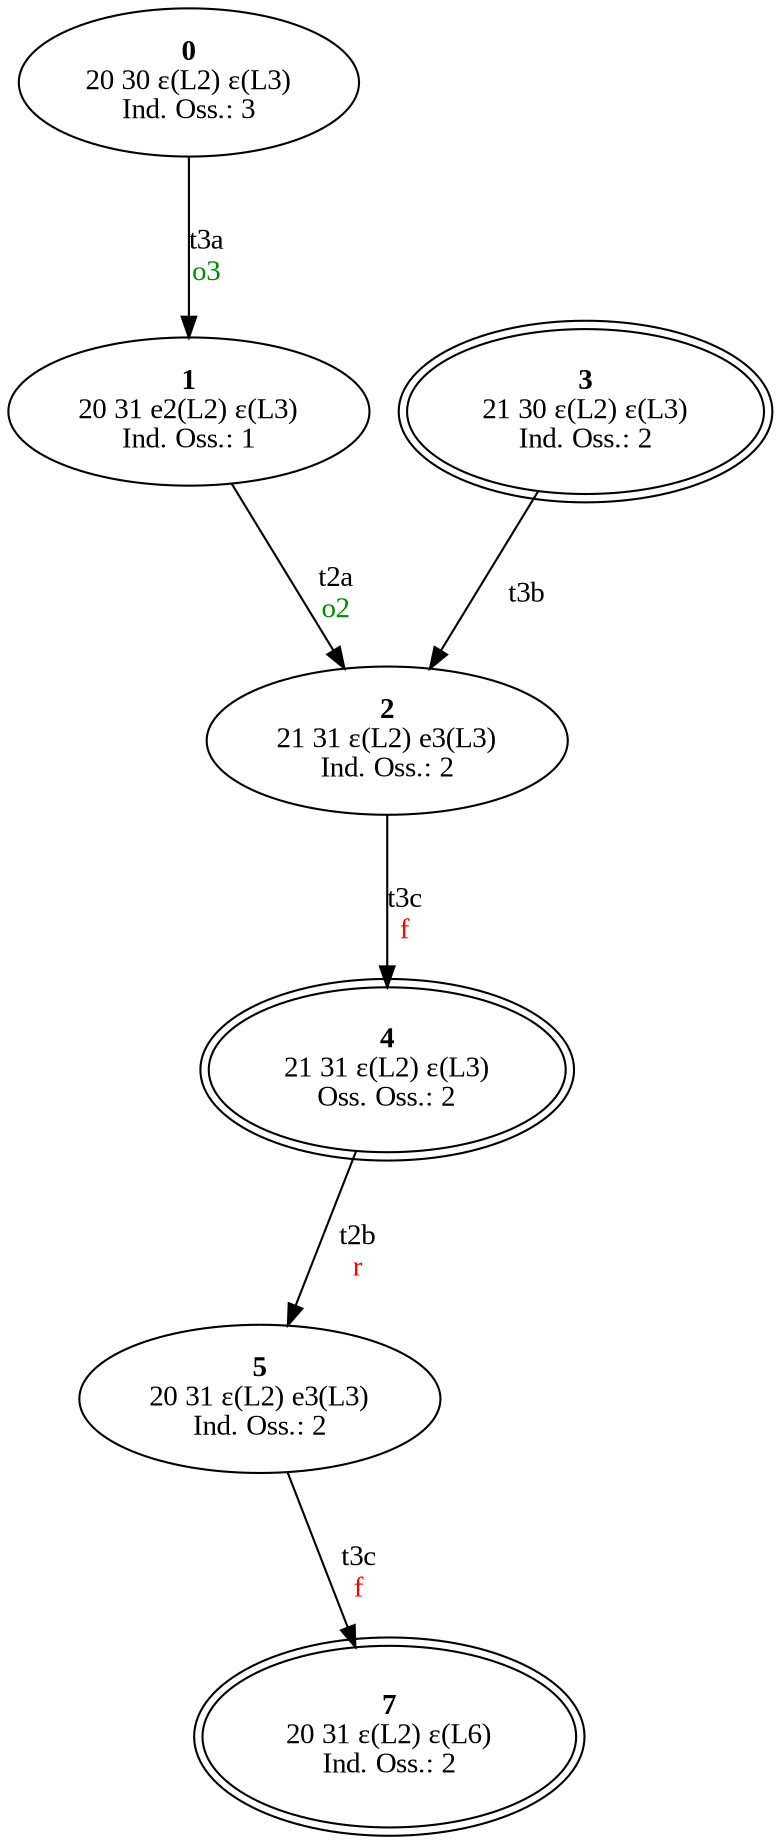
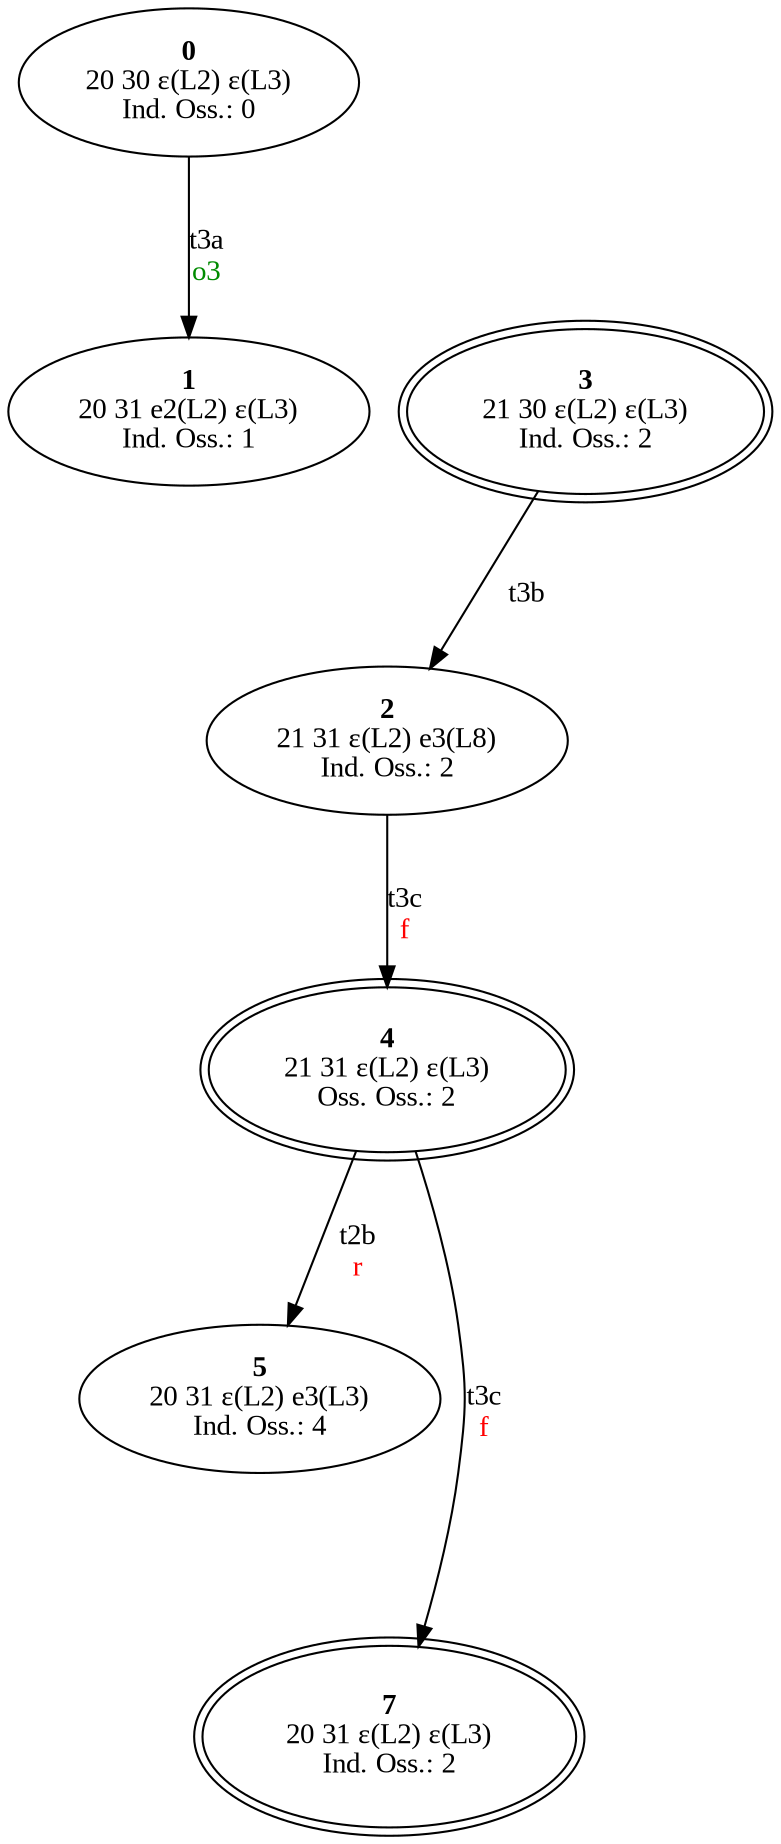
(189, 110) -> (189, 110)
(282, 567) -> none
(387, 739) -> (387, 739)
(260, 1426) -> (260, 1426)
(318, 1550) -> (464, 1388)
(389, 1735) -> (389, 1735)
